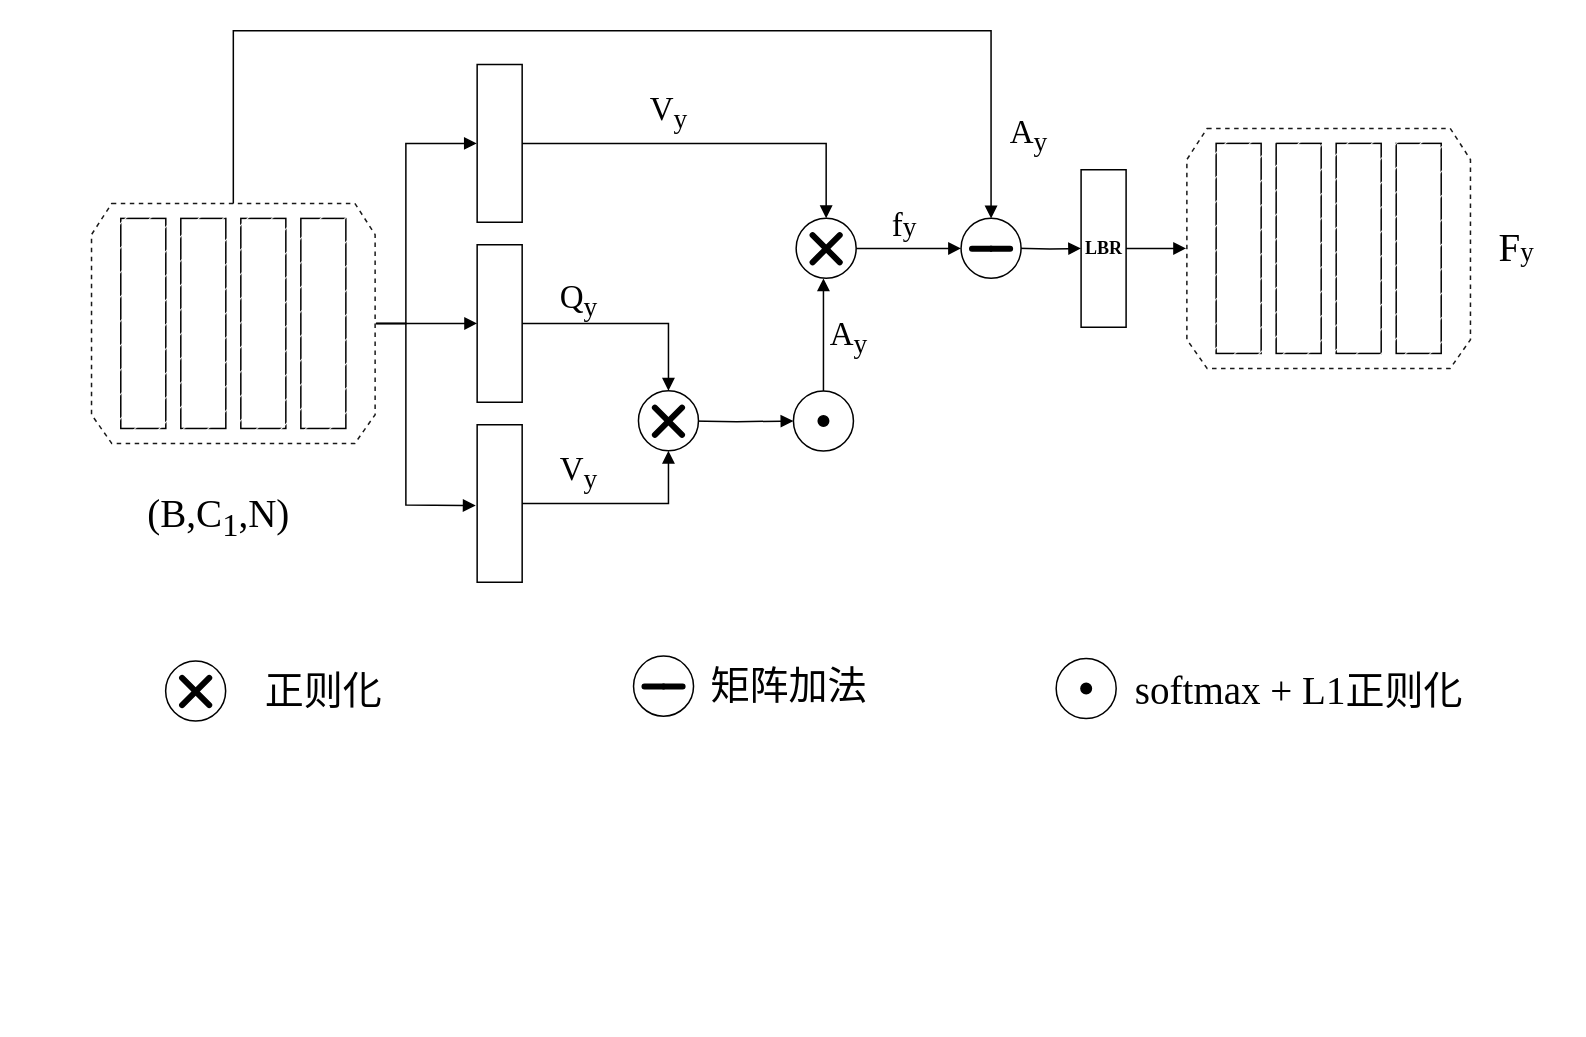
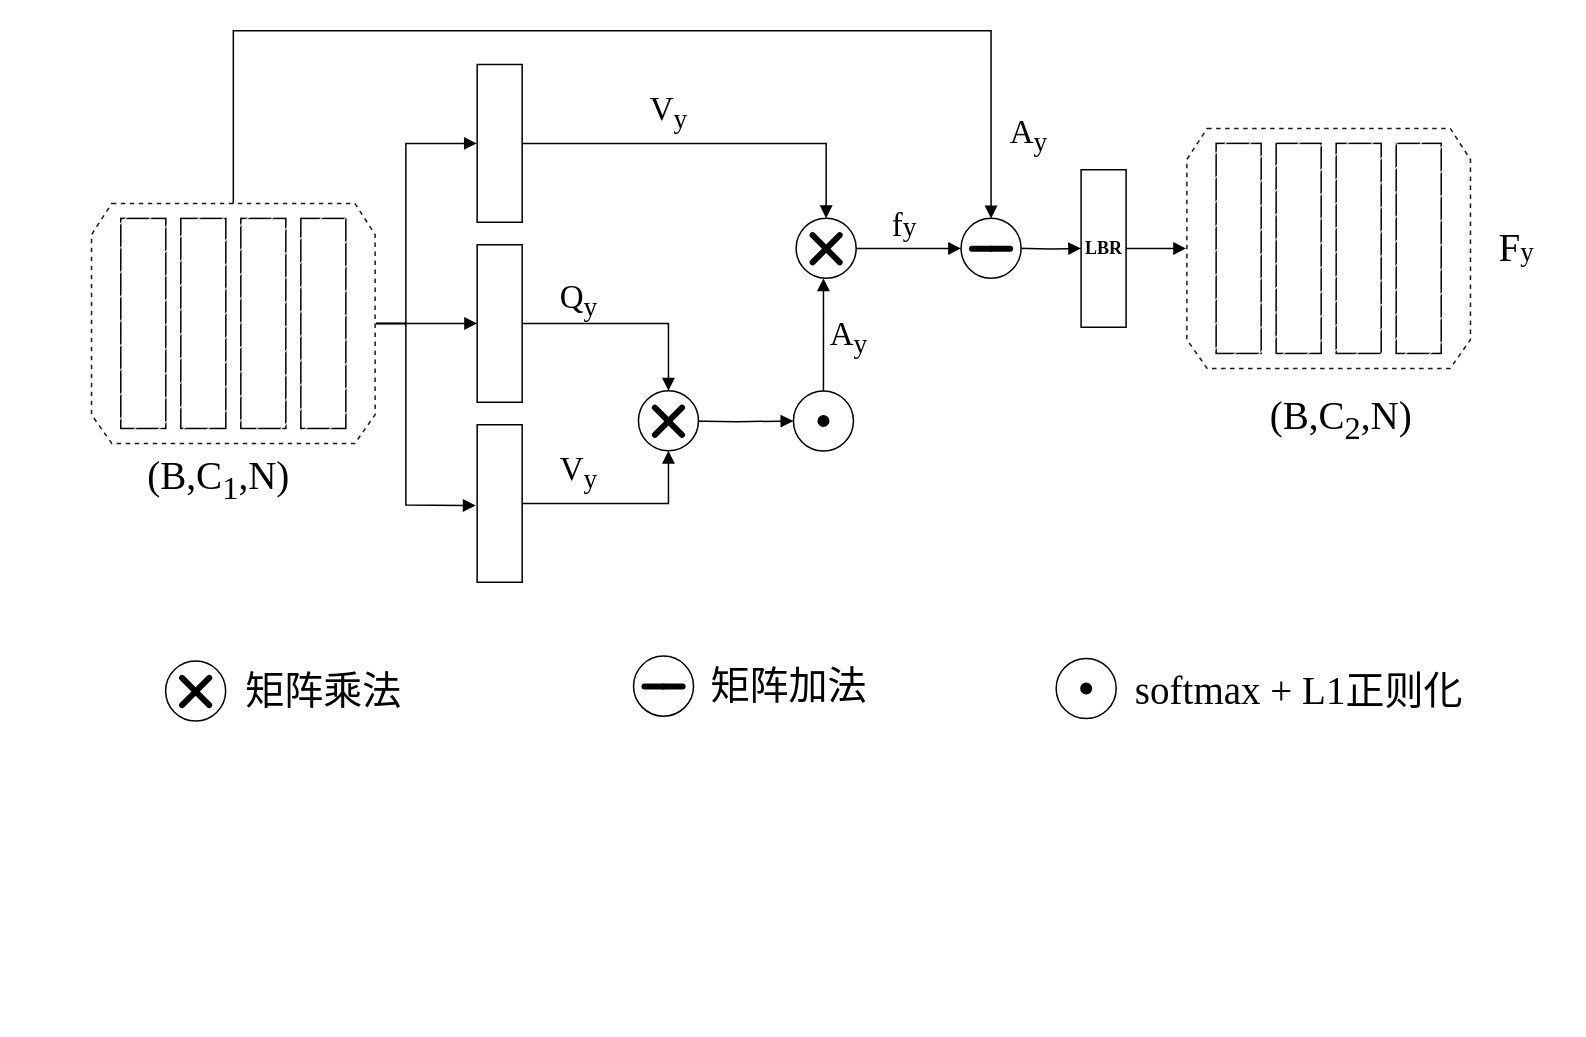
none -> (1340, 420)
(218, 518) -> (218, 481)
(324, 691) -> (324, 691)
